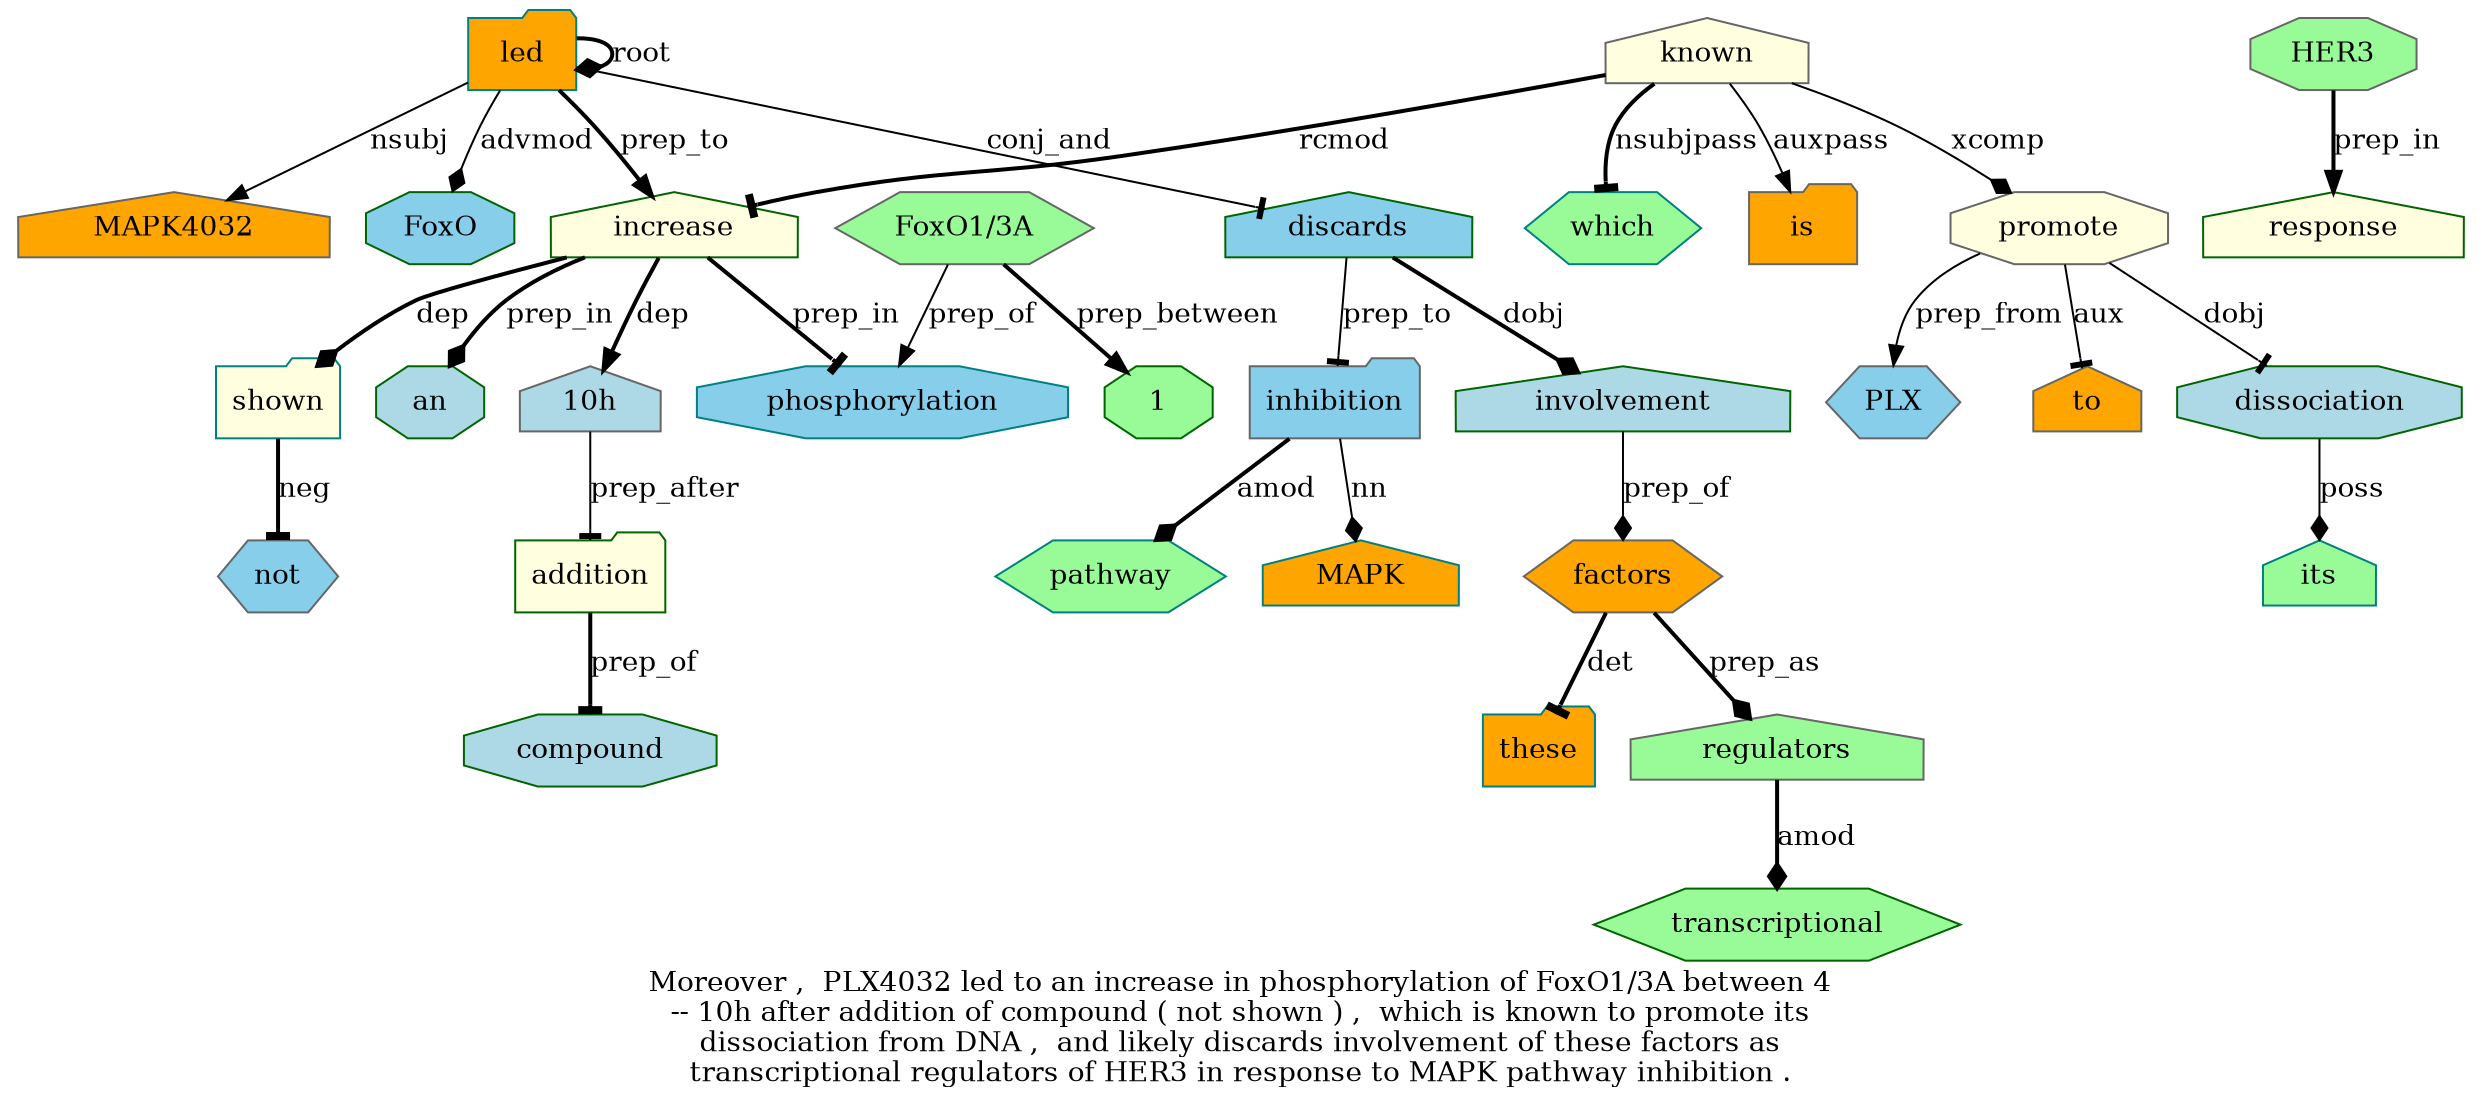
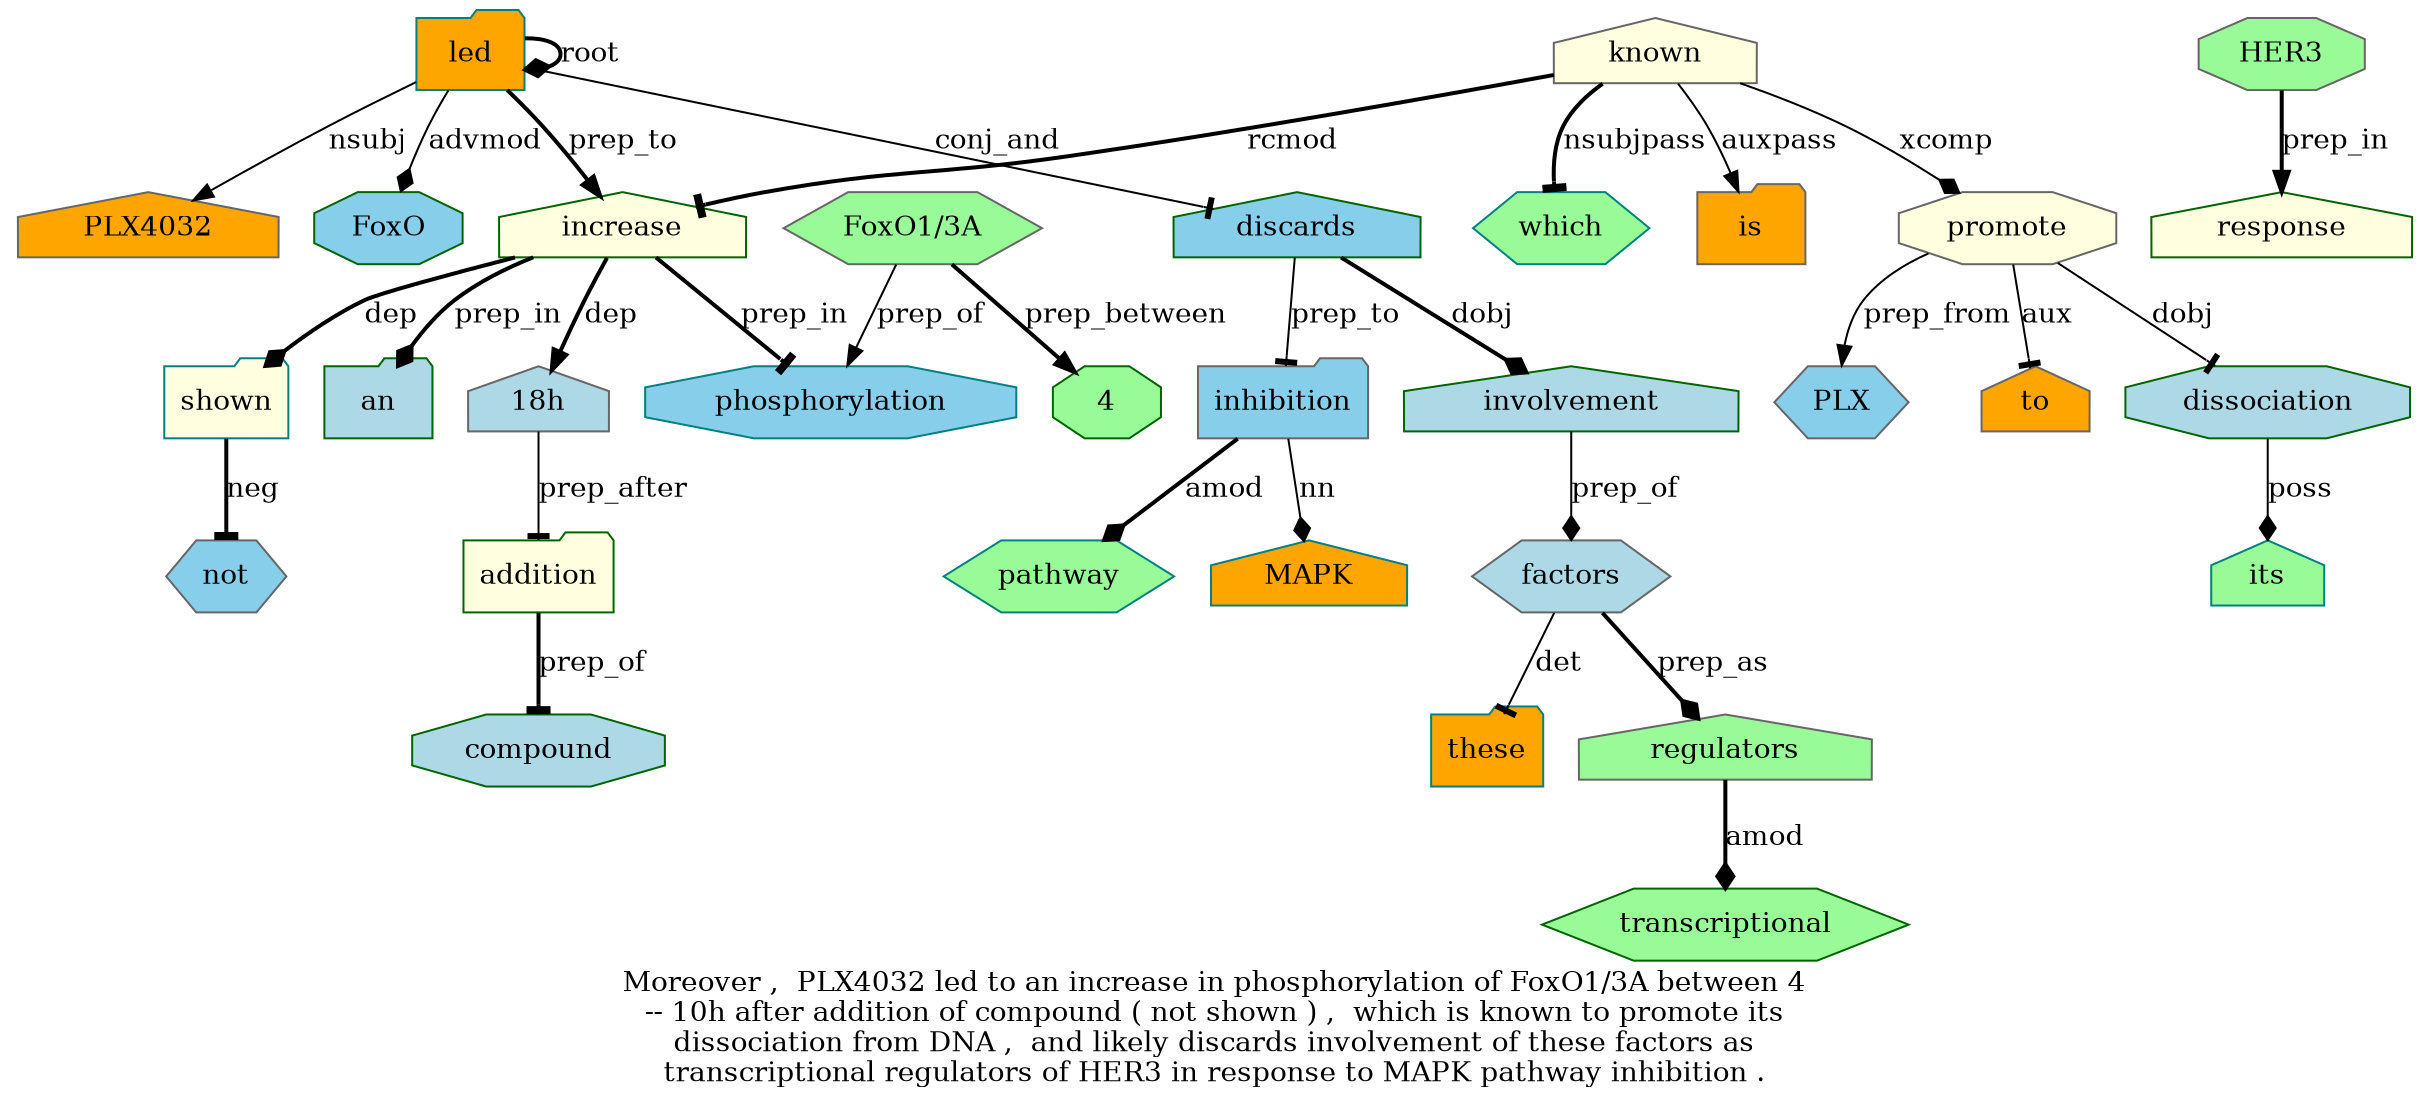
(174, 228) -> (148, 228)
(430, 402) -> (378, 402)
(590, 402) -> (539, 402)
(1159, 402) -> (1107, 402)
(1623, 576) -> (1571, 576)
(1583, 659) -> (1532, 659)
